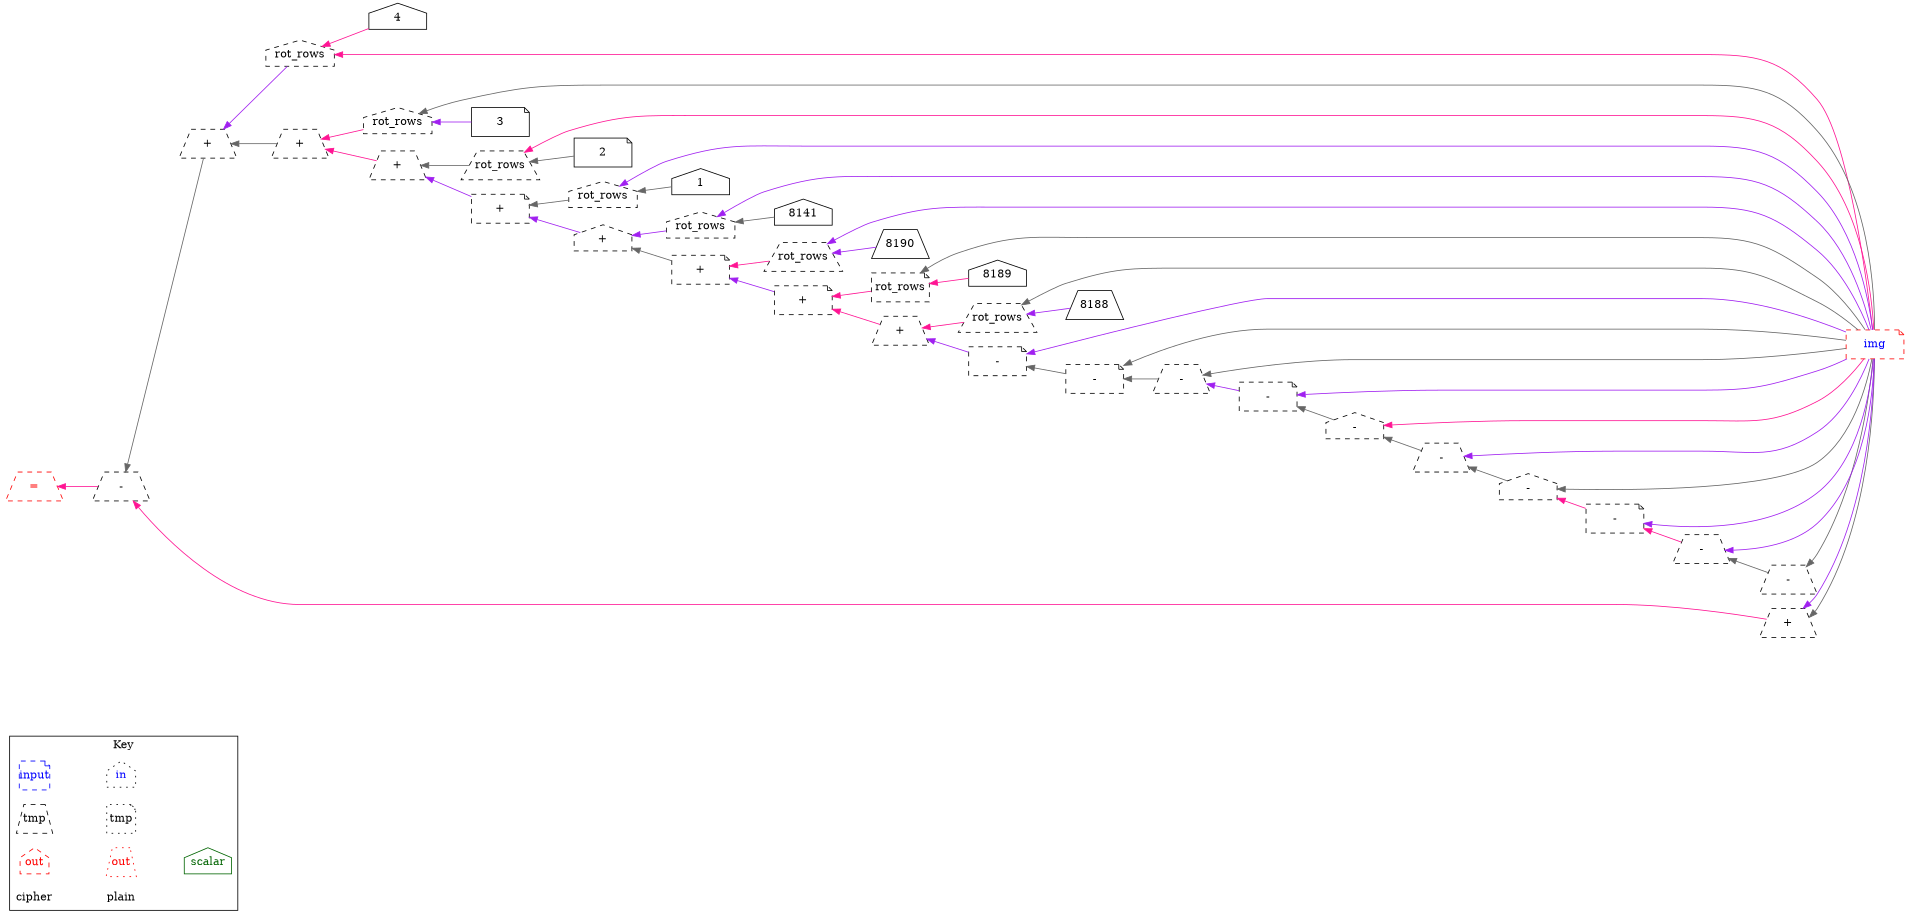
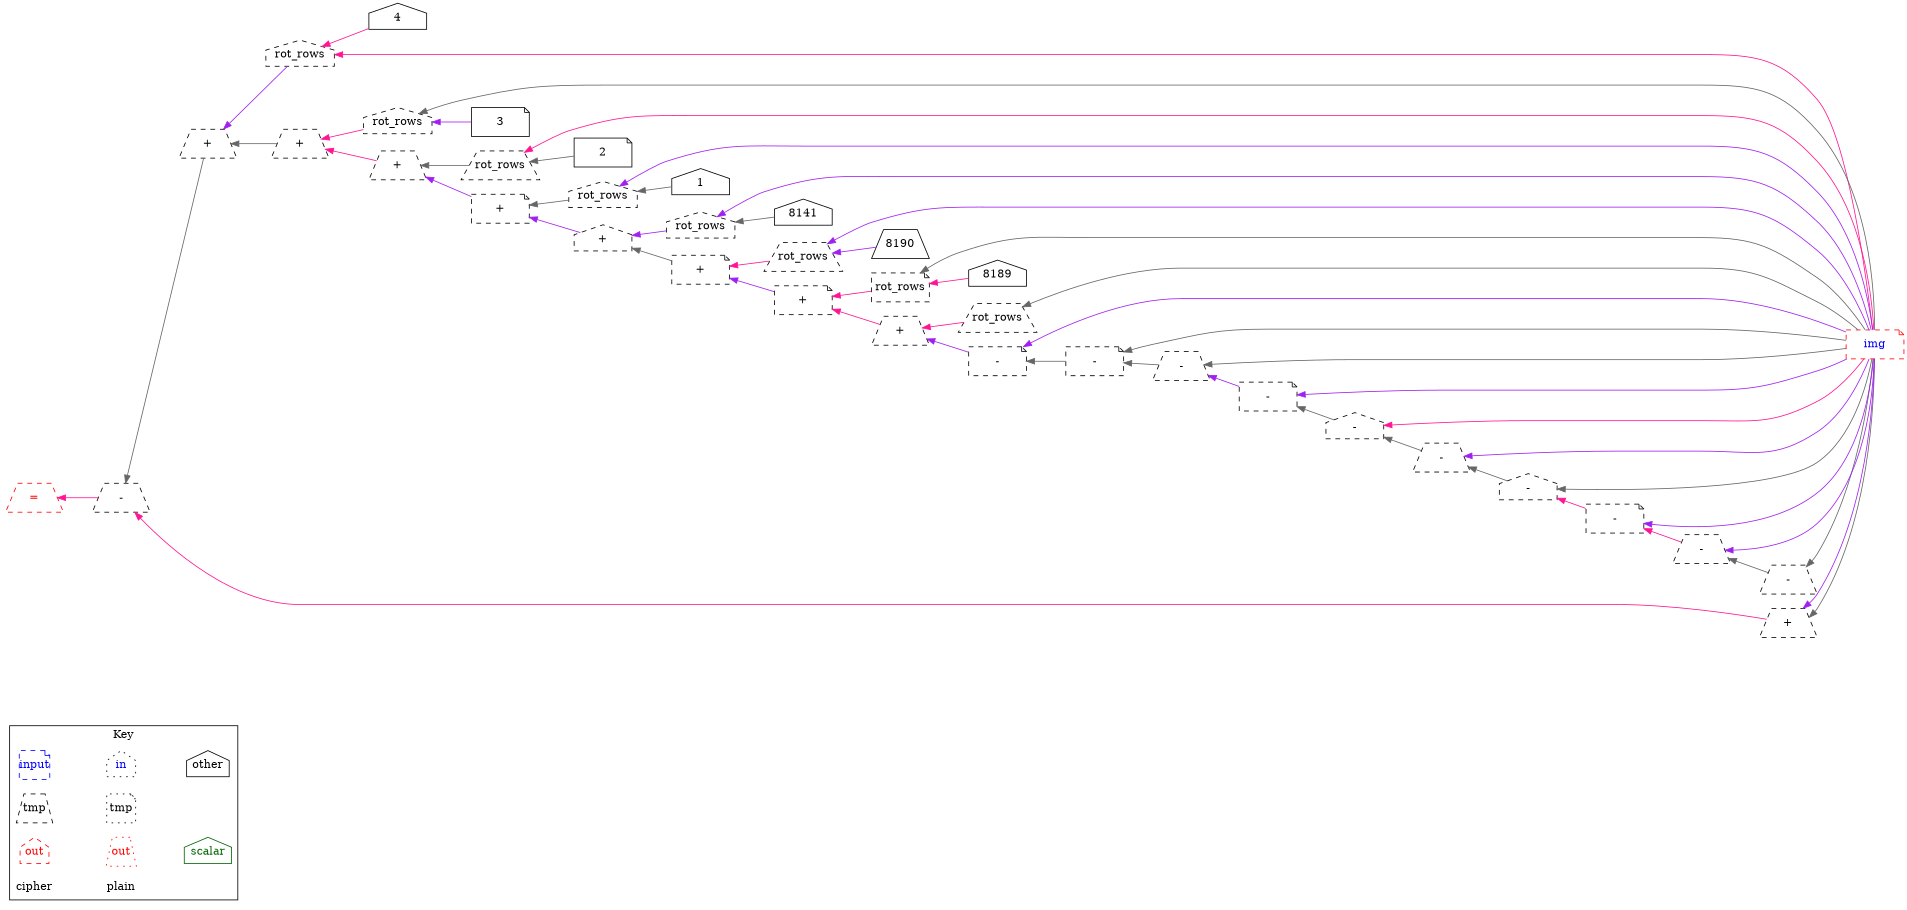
(1095, 305) -> none
none -> (208, 765)
